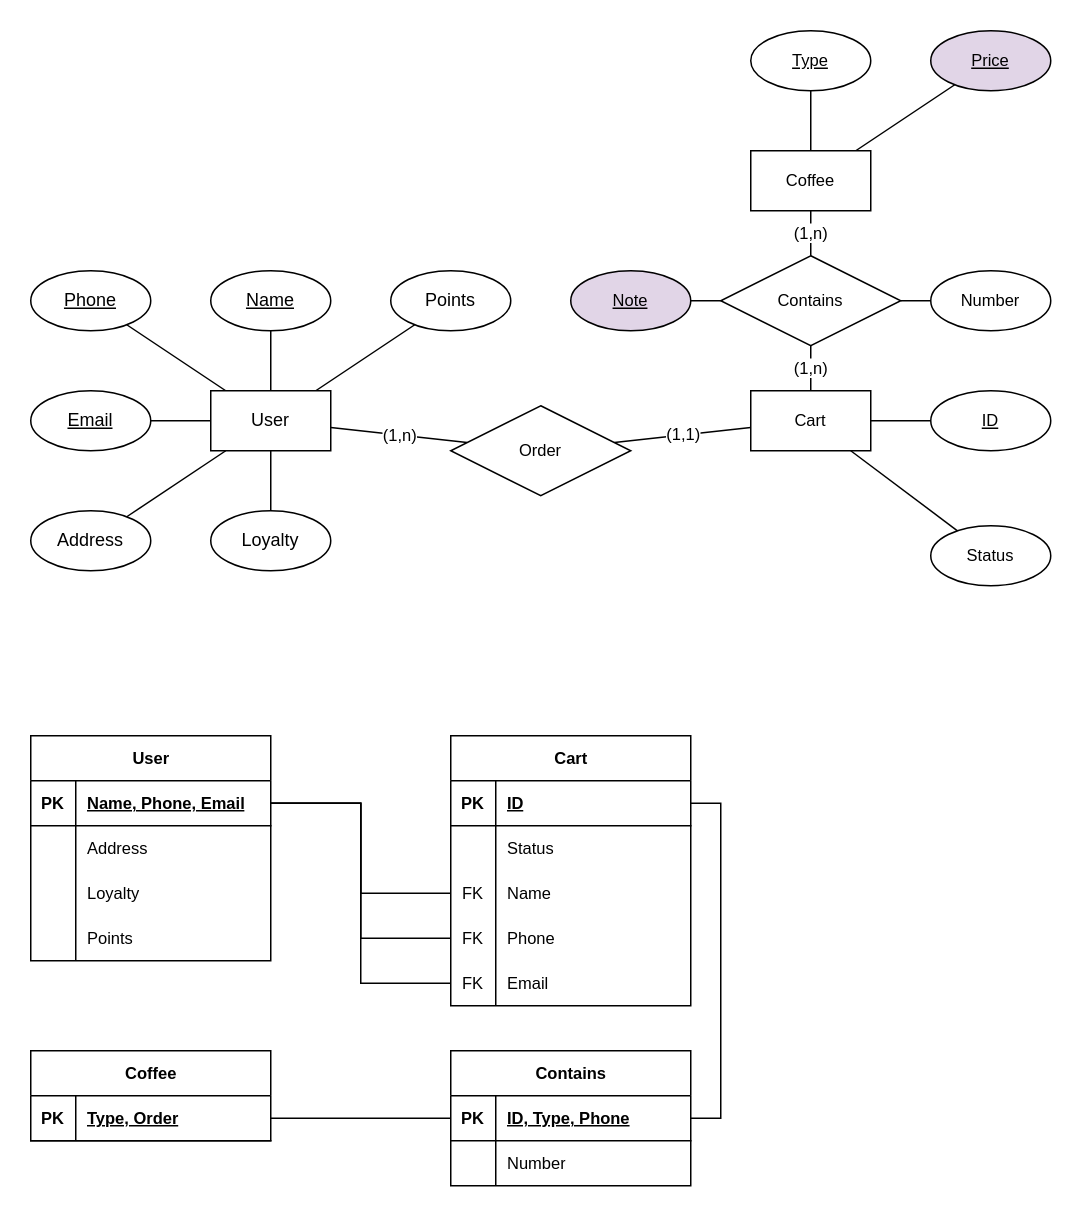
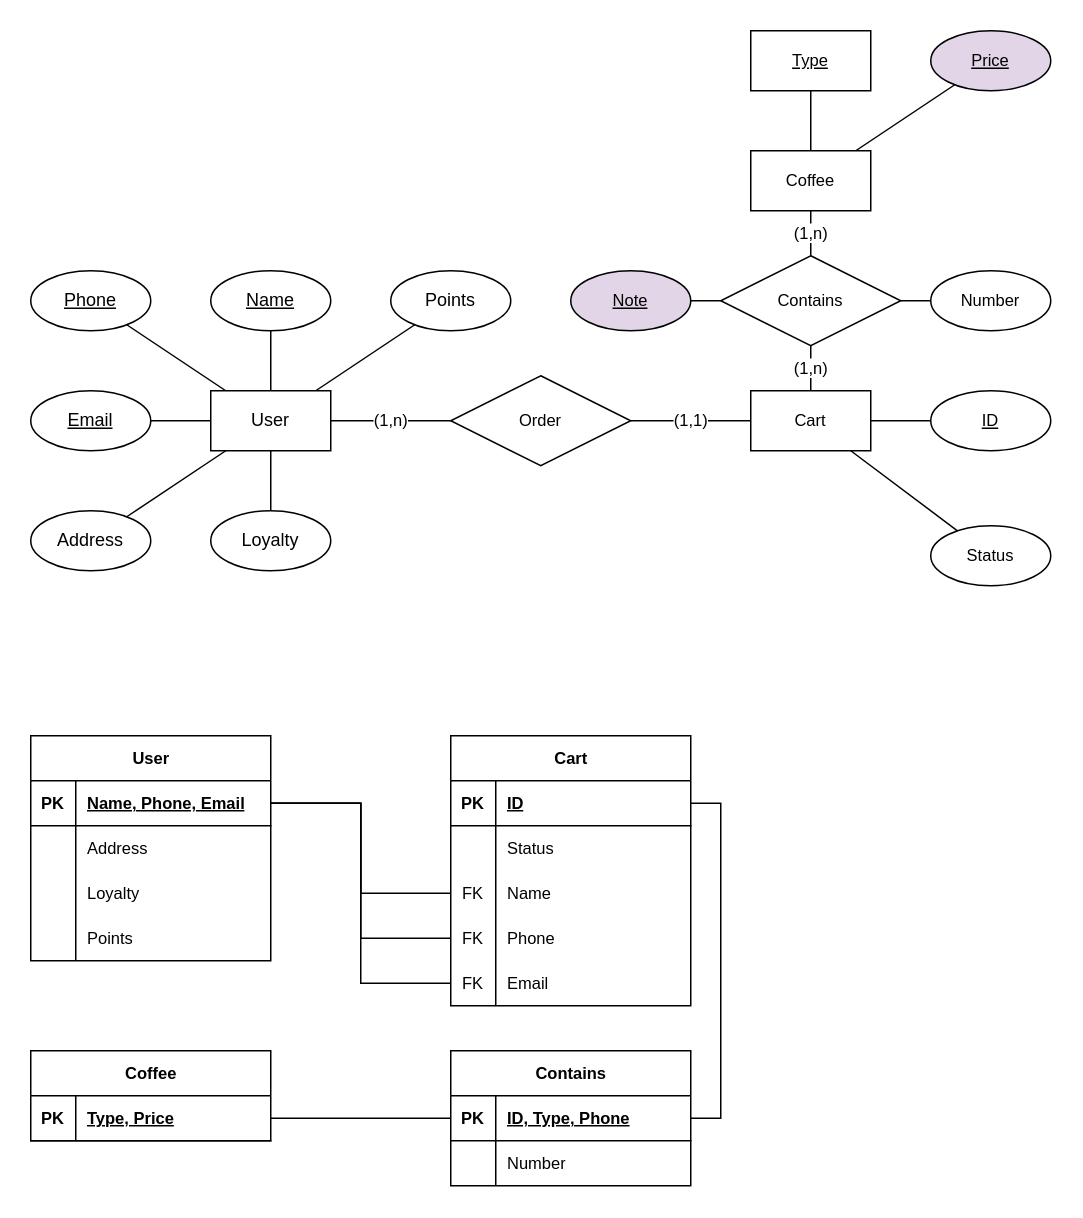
(811, 61) -> (811, 61)
(541, 451) -> (541, 421)
(134, 1118) -> (132, 1118)
